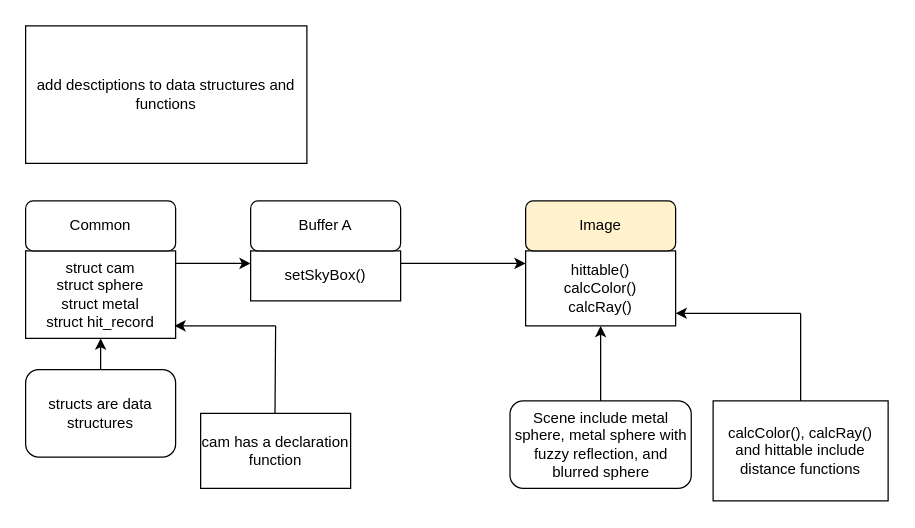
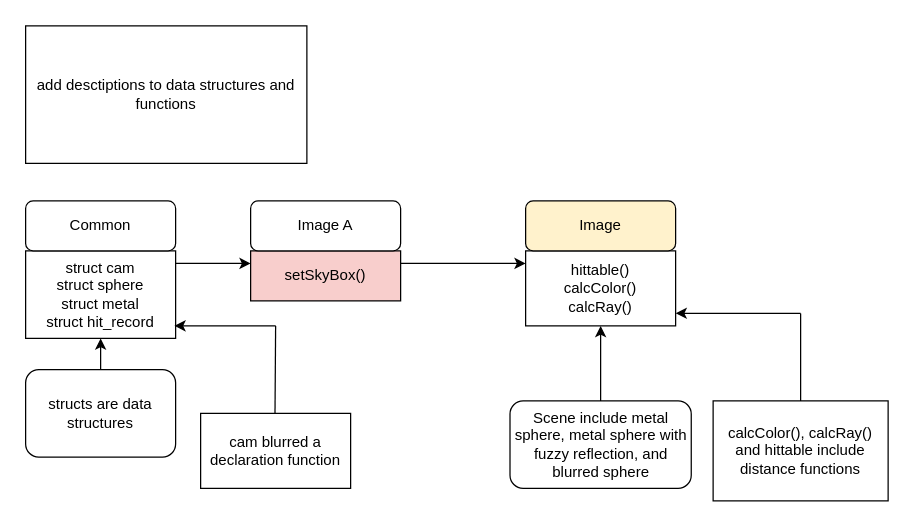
(326, 226) -> (326, 226)
(326, 276) -> (326, 276)
(276, 451) -> (276, 451)
